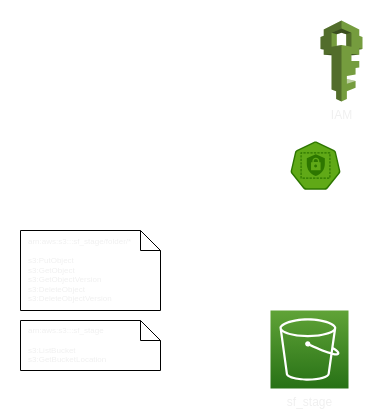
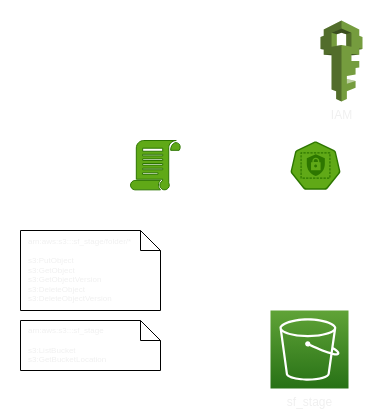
none -> (156, 166)
